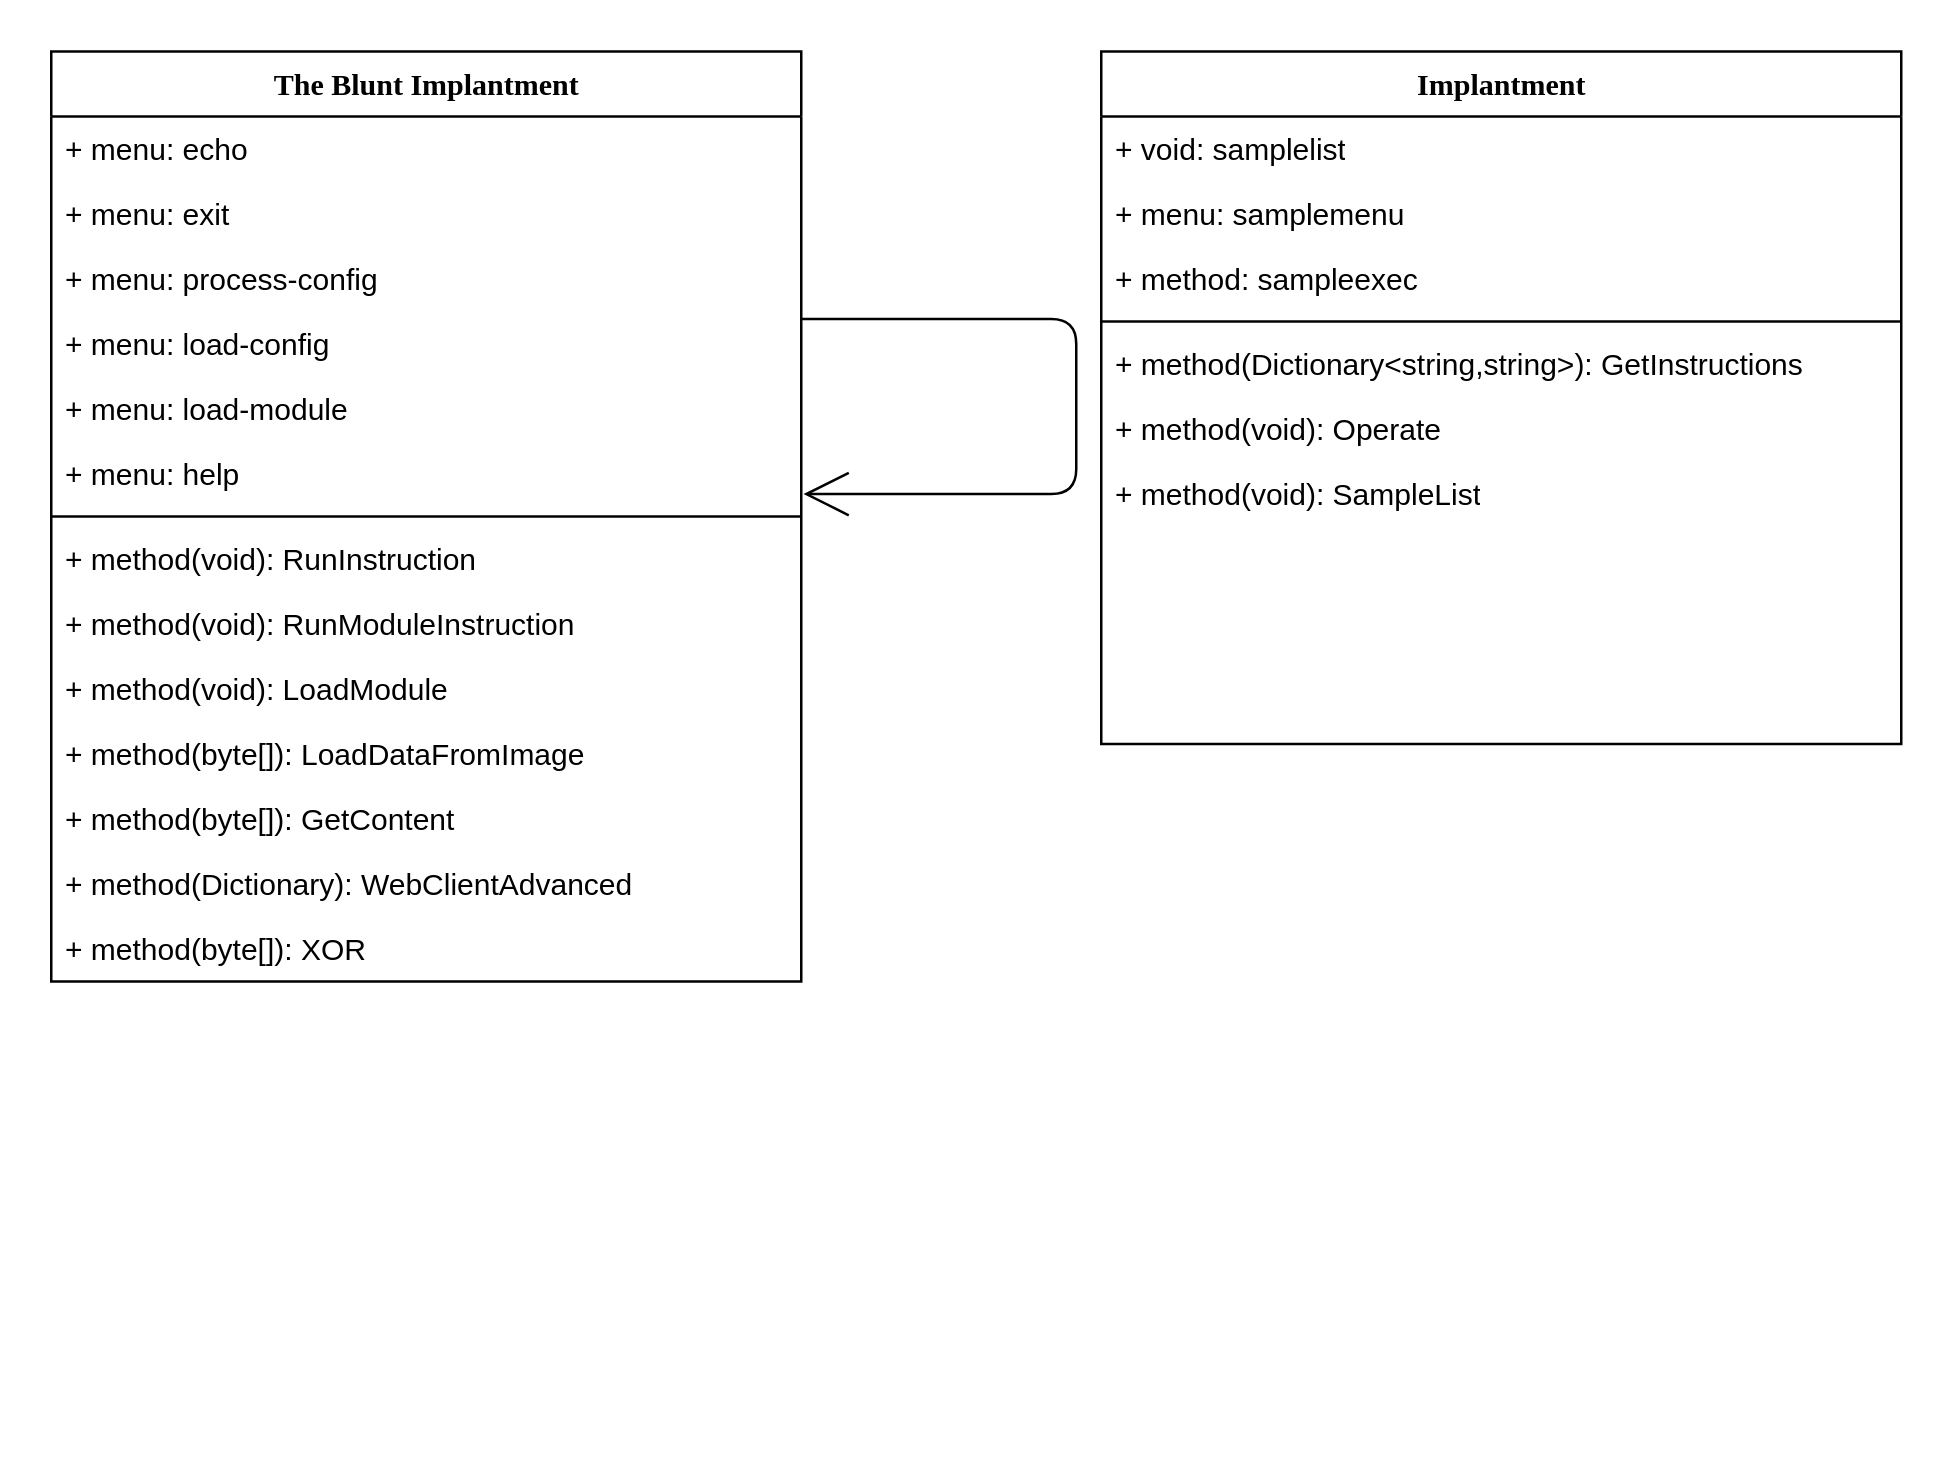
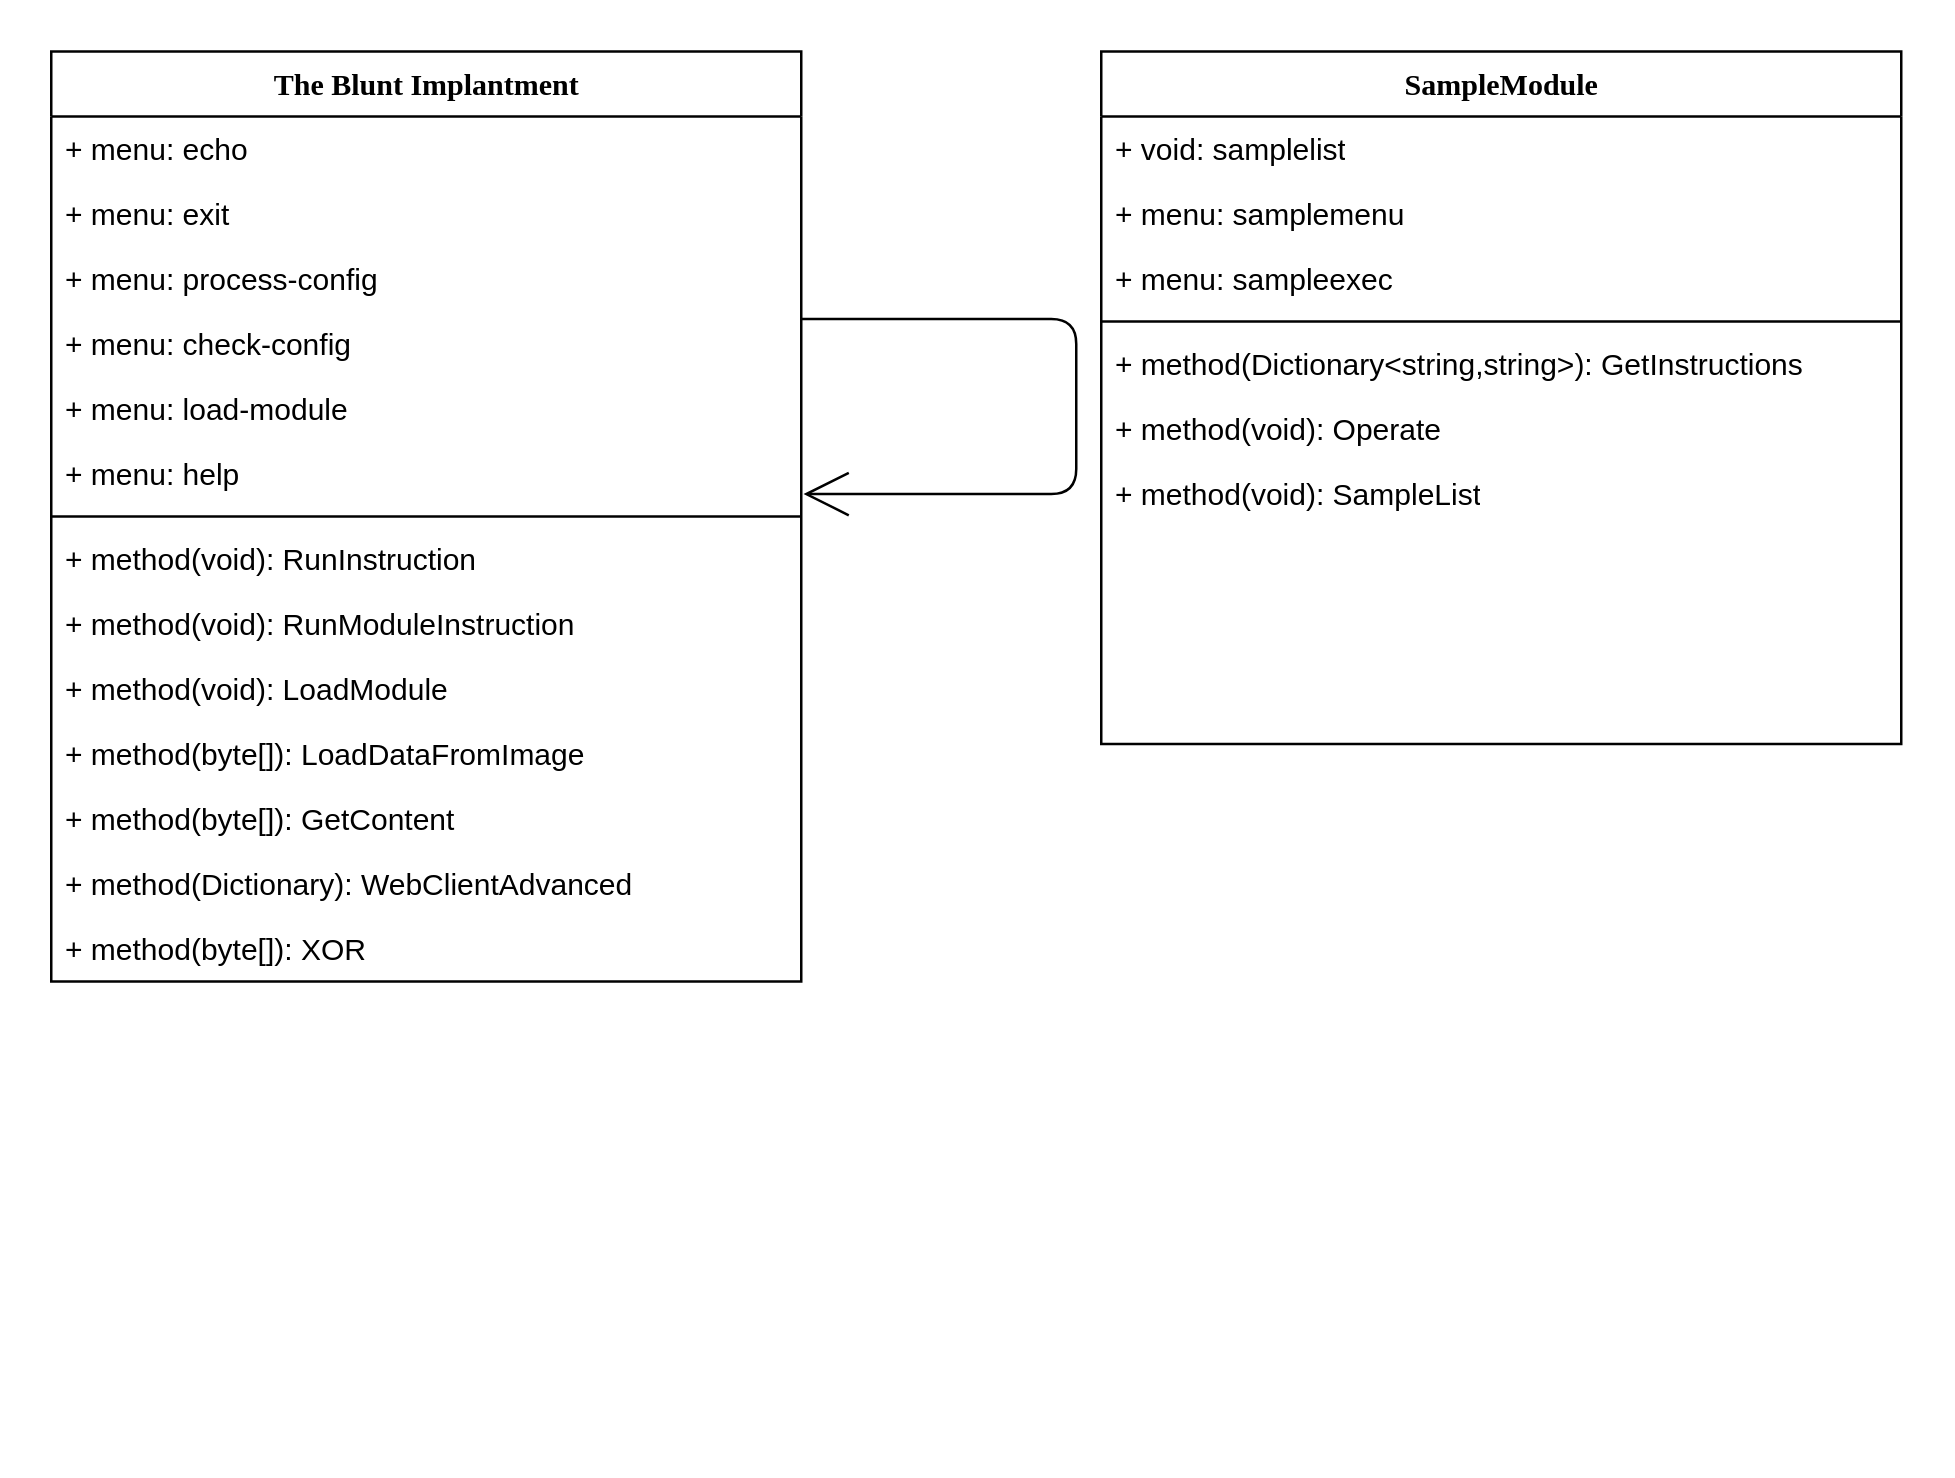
(1503, 87) -> (1503, 87)
(1269, 282) -> (1252, 282)
(206, 347) -> (219, 347)
